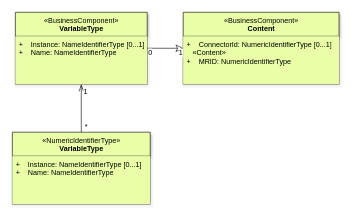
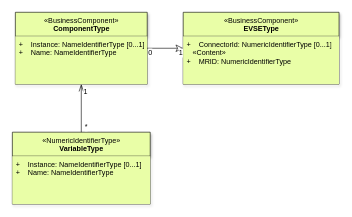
(82, 25) -> (82, 25)
(262, 25) -> (262, 25)
